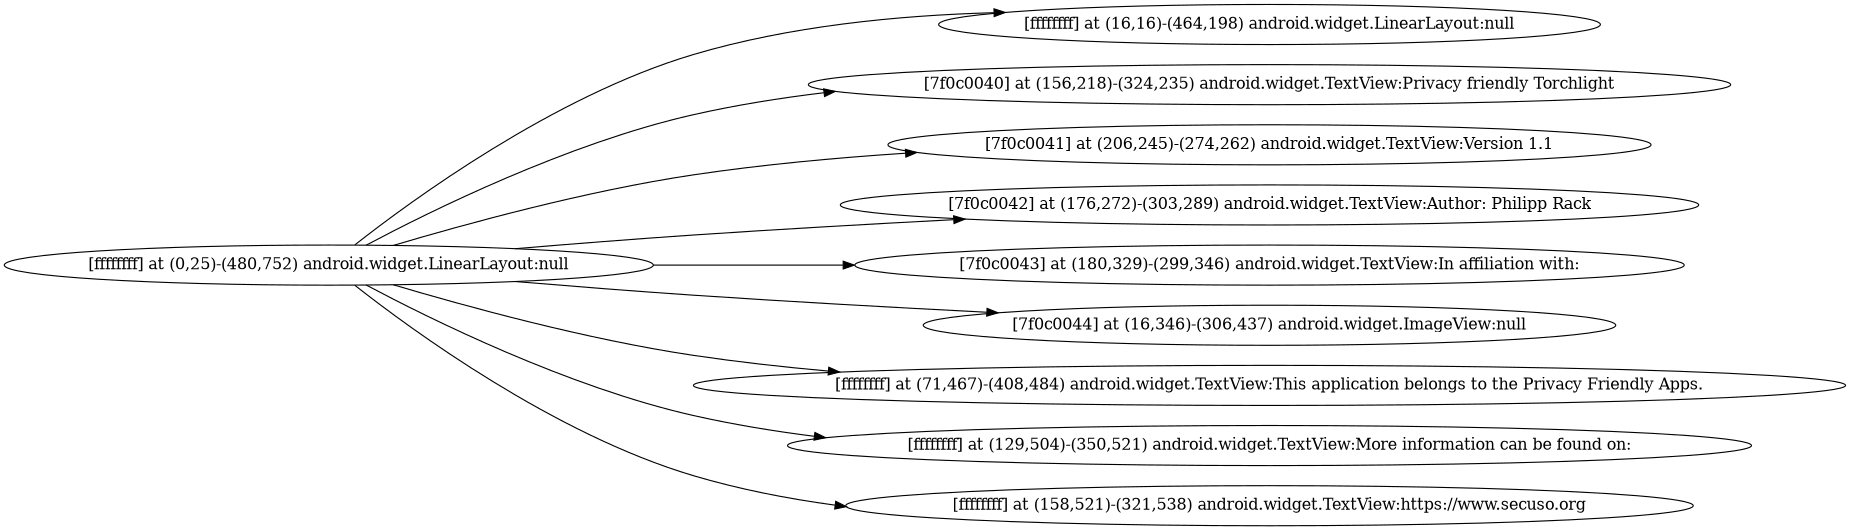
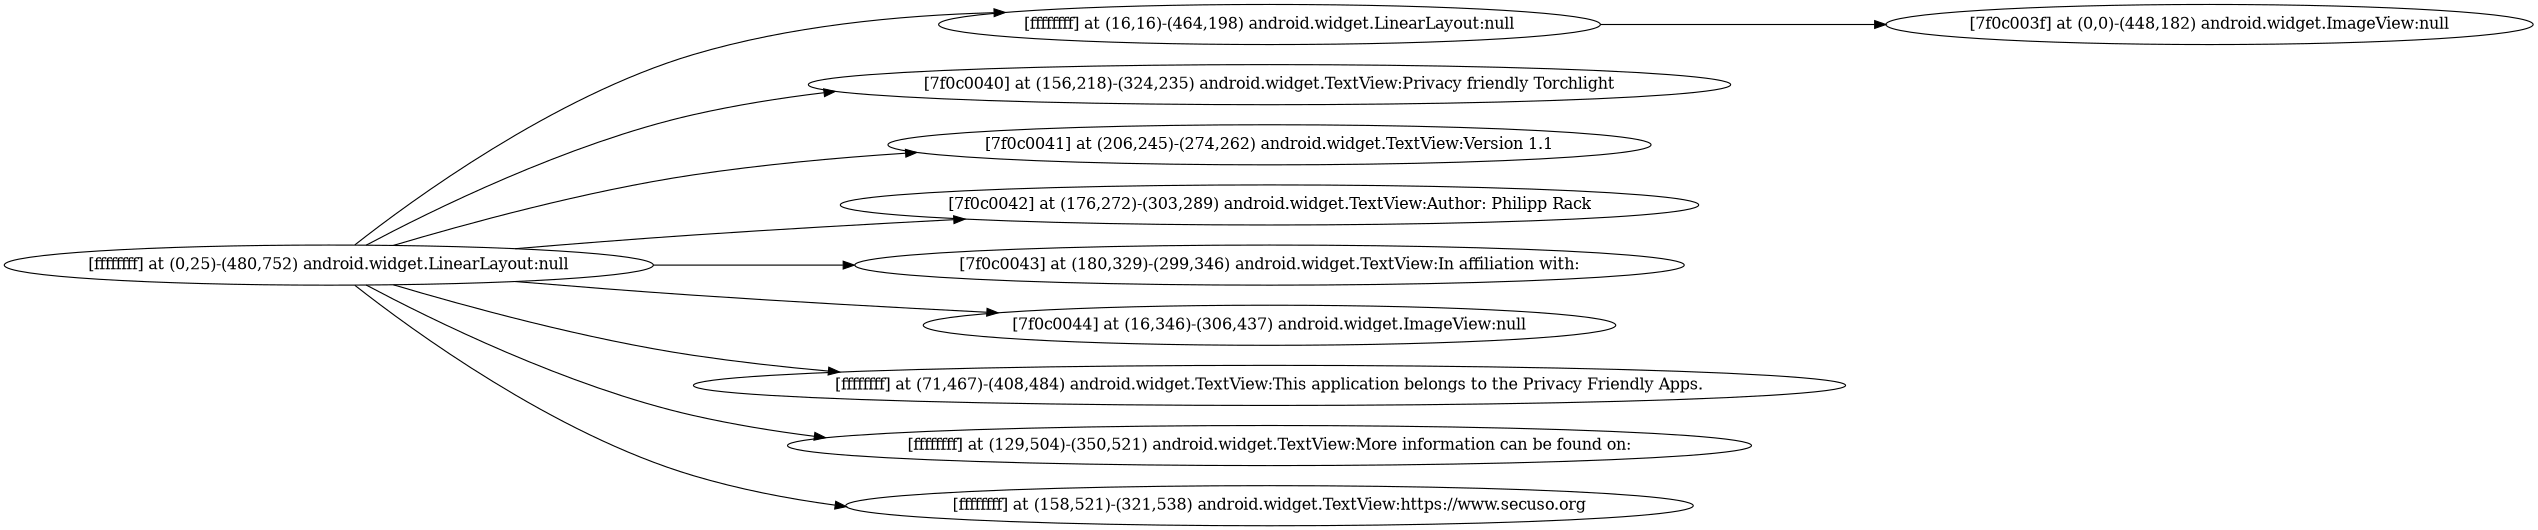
none -> (2210, 25)
